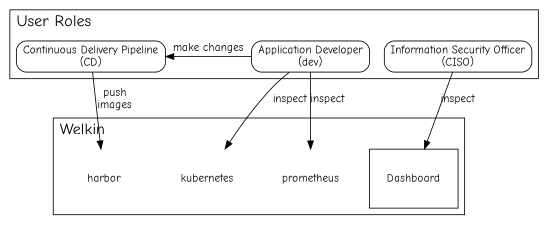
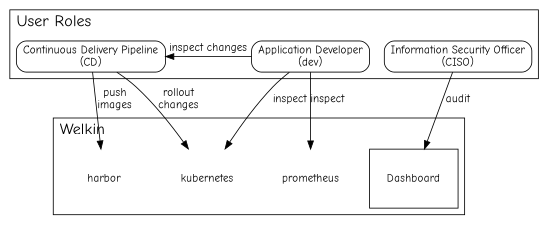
(209, 48) -> (209, 48)
(458, 99) -> (458, 99)
none -> (153, 104)
